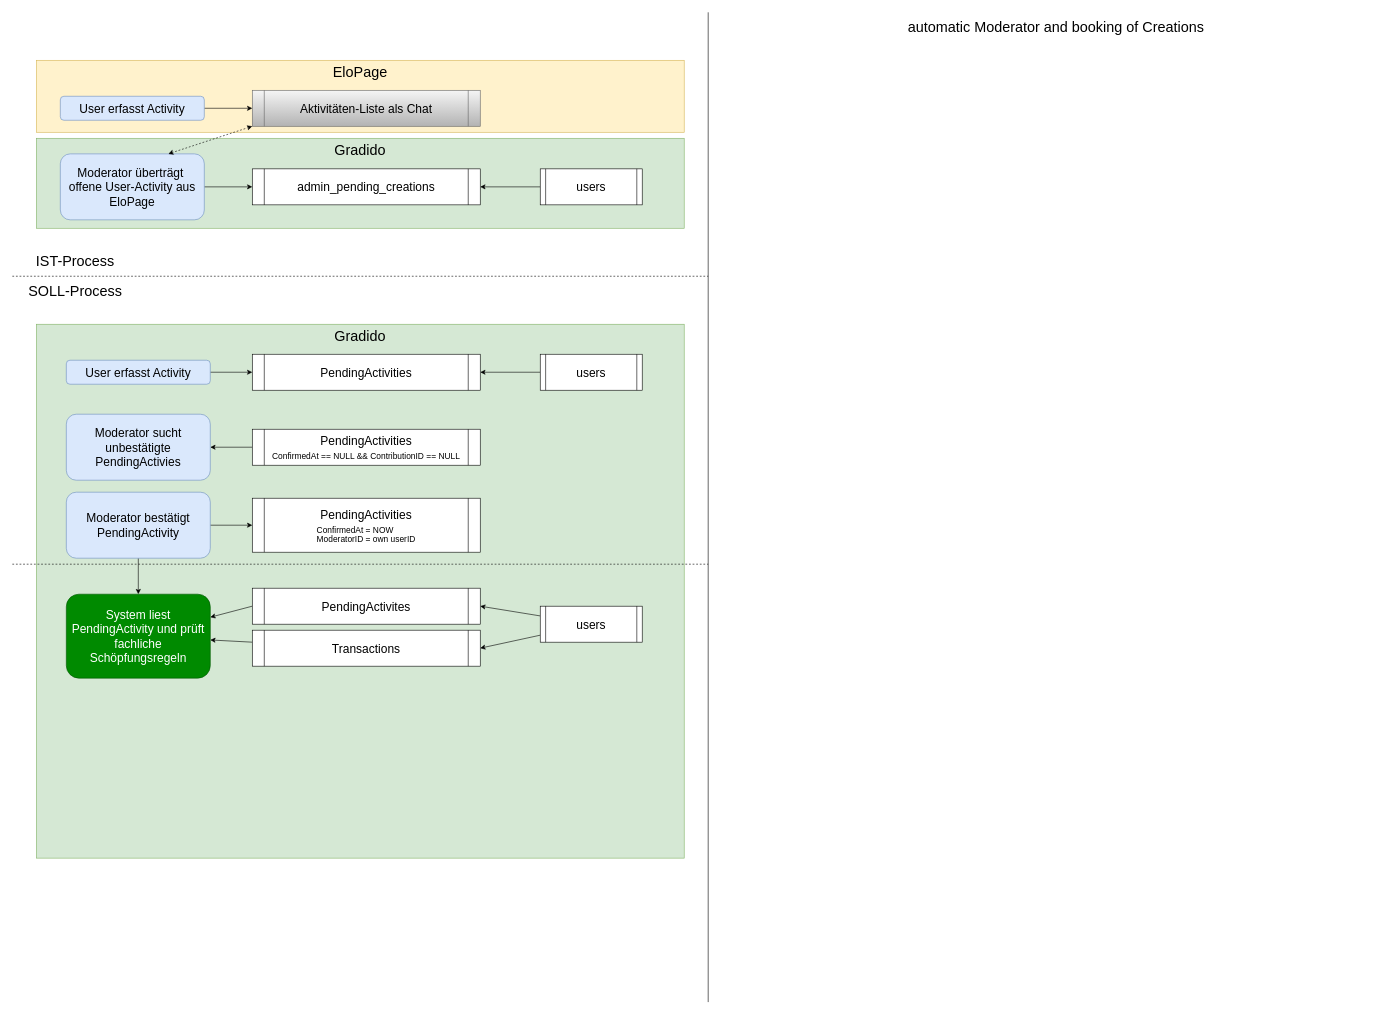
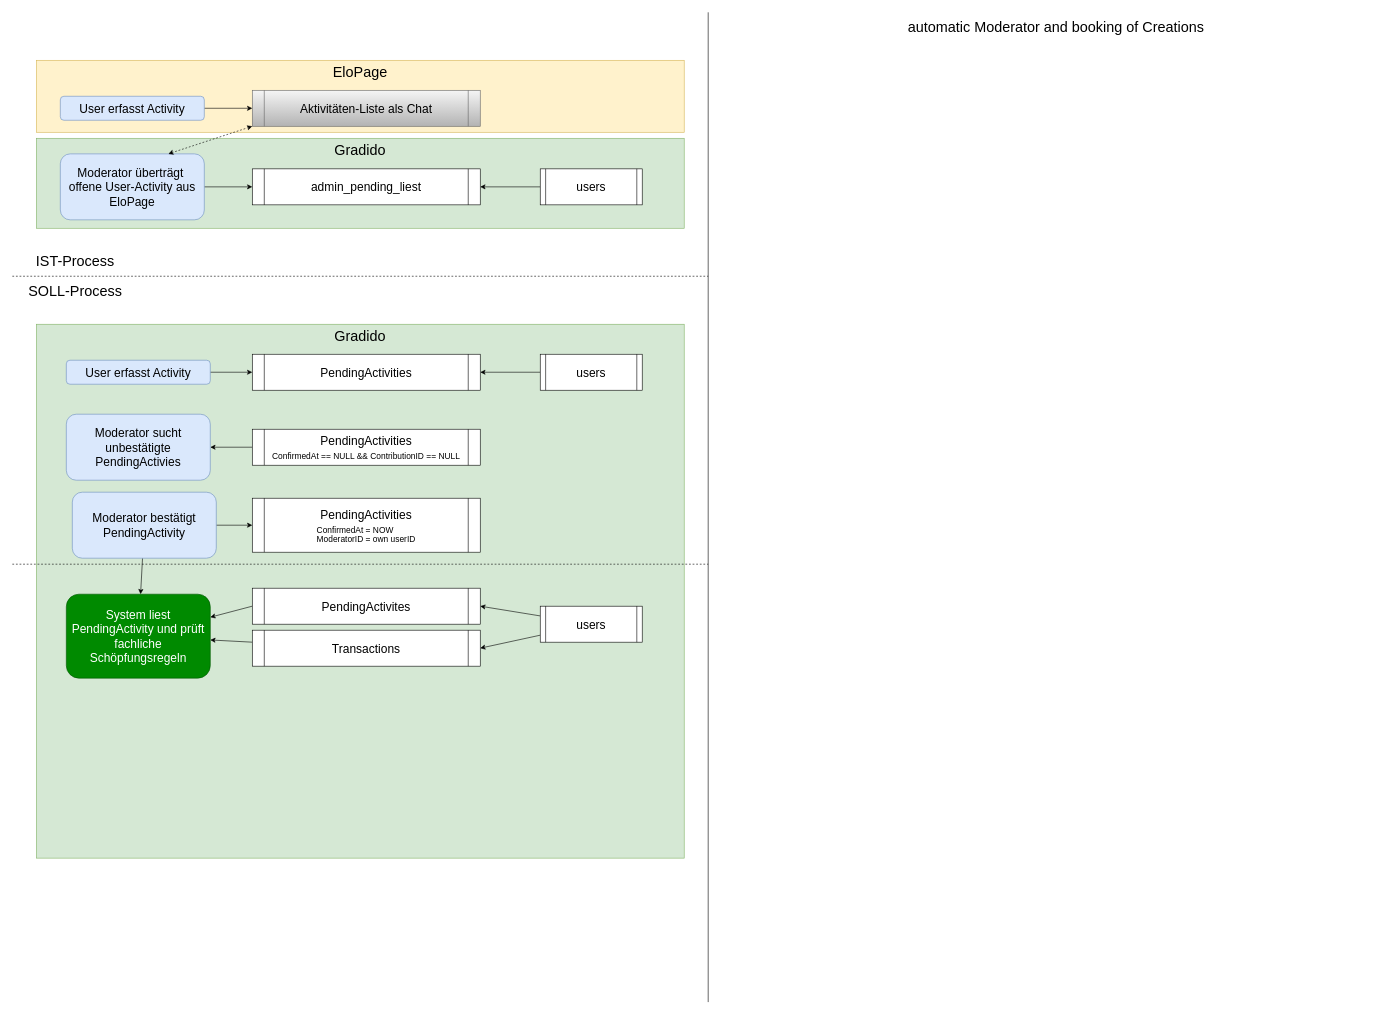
(366, 187) -> (366, 187)
(138, 525) -> (144, 525)
